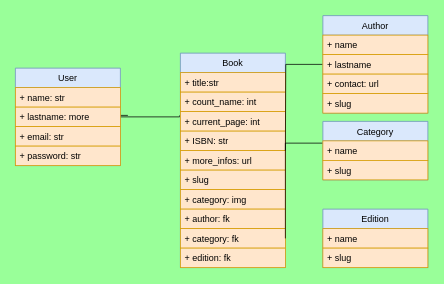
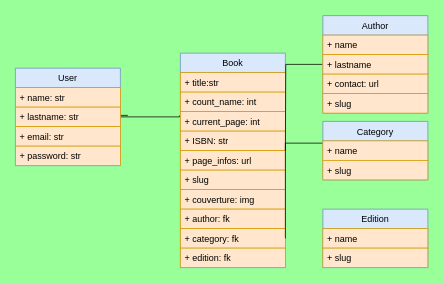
(55, 117) -> (53, 117)
(221, 161) -> (221, 161)
(218, 200) -> (223, 200)
